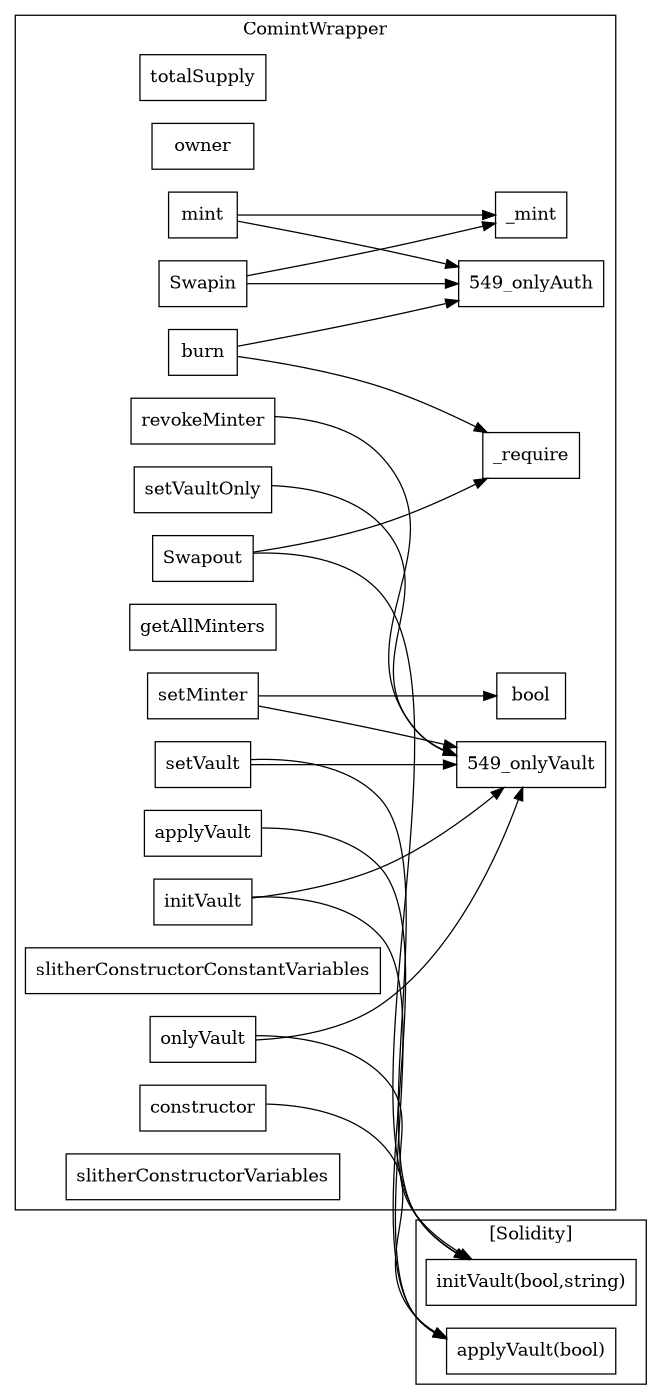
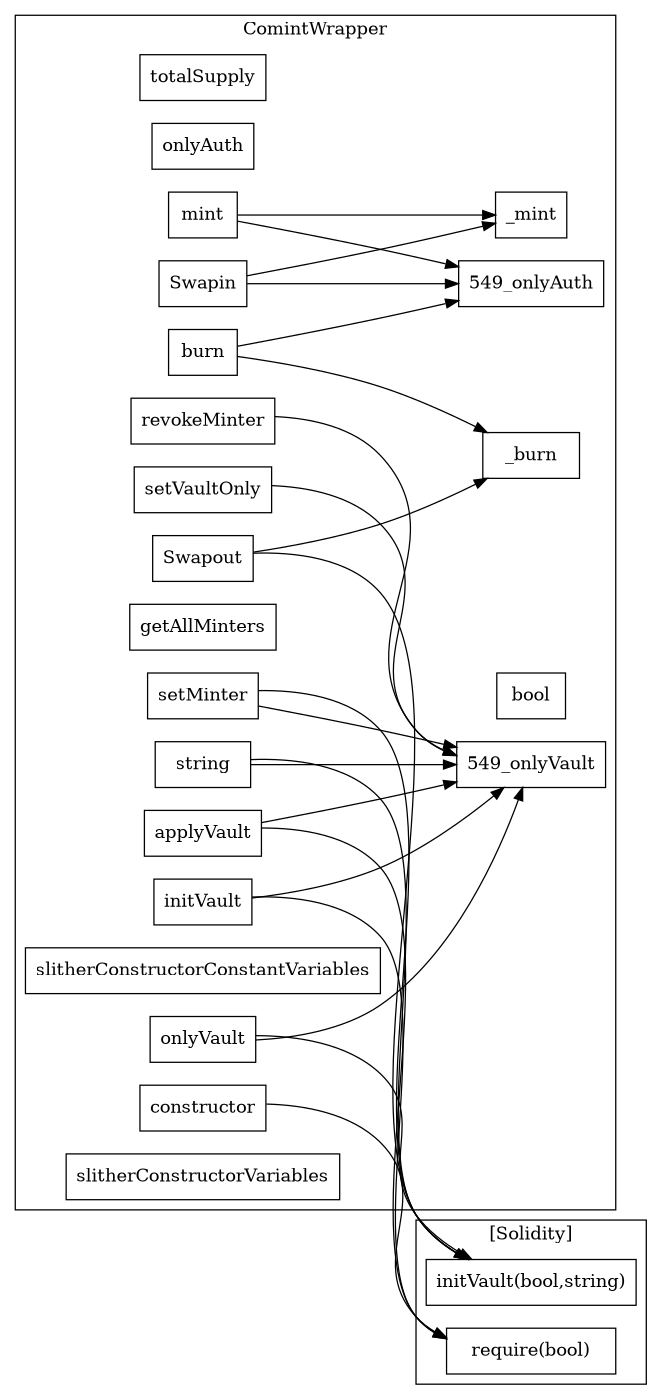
(203, 146) -> (203, 146)
(531, 455) -> (531, 455)
(371, 696) -> (402, 780)
(203, 765) -> (203, 765)
none -> (353, 805)
(531, 1351) -> (531, 1351)
